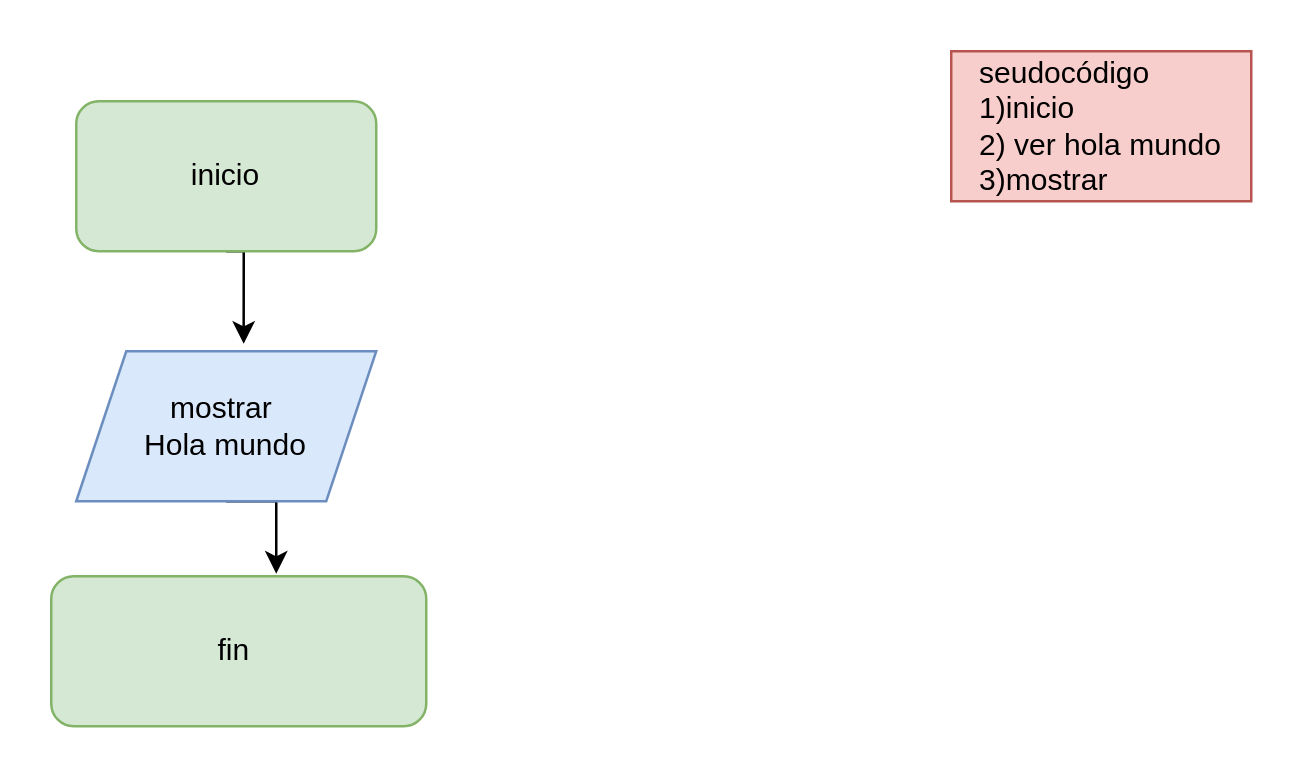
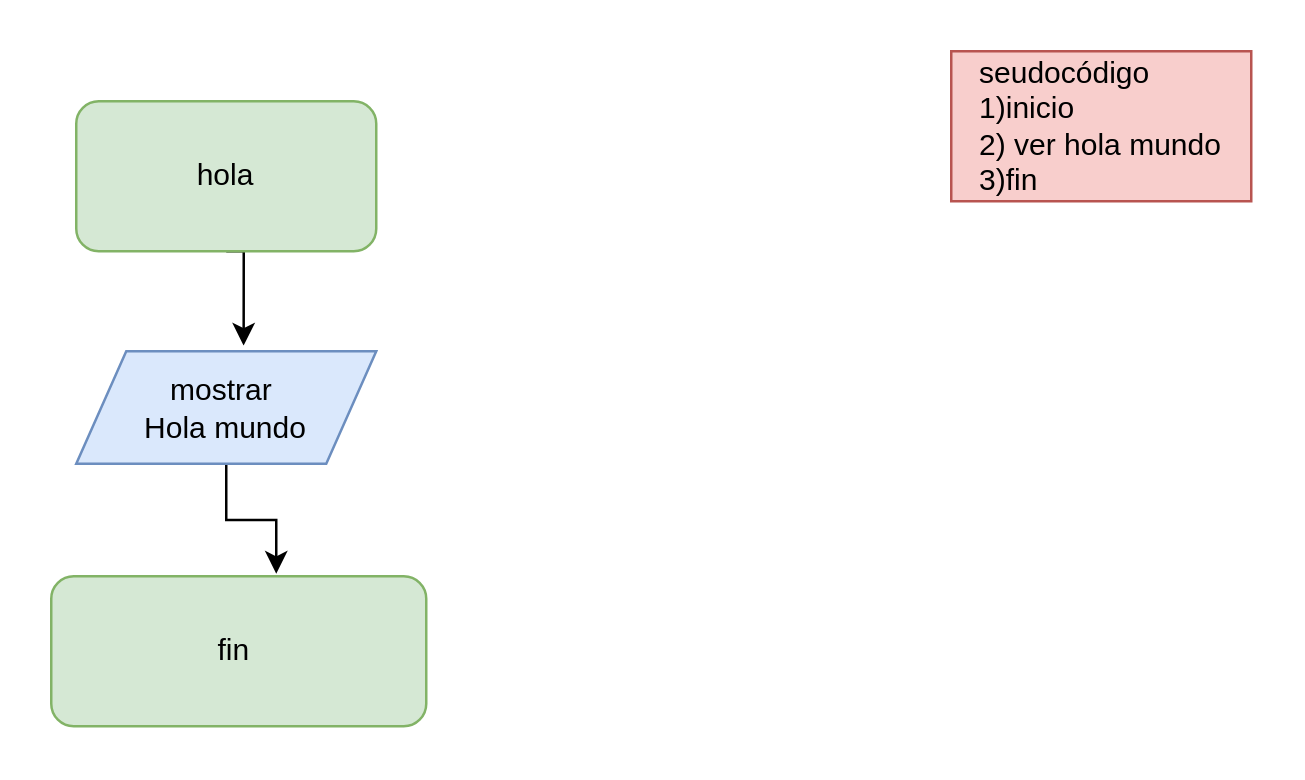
(1101, 126) -> (1101, 126)
(226, 176) -> (226, 176)
(226, 426) -> (226, 408)
